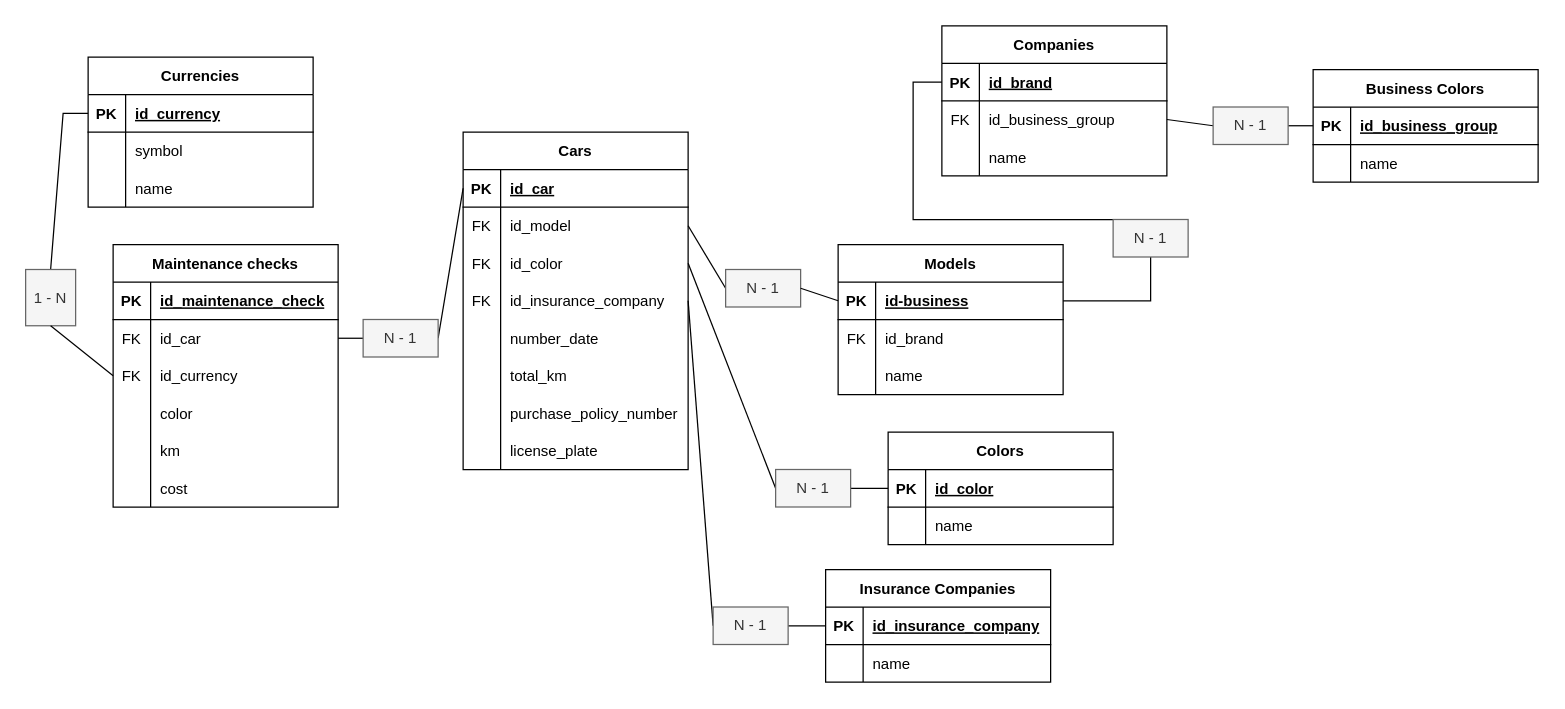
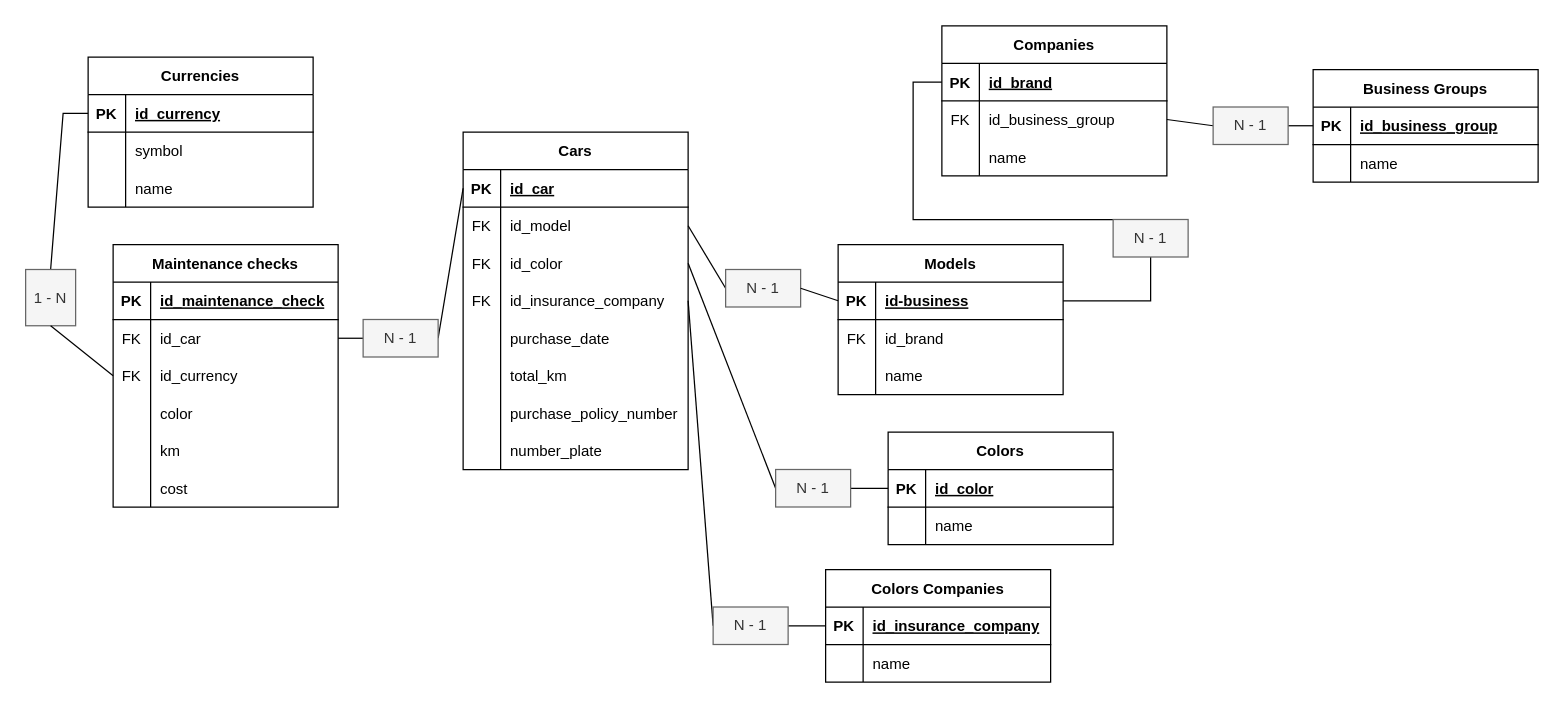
(1425, 89) -> (1425, 89)
(556, 339) -> (565, 339)
(559, 451) -> (558, 451)
(938, 589) -> (938, 589)
